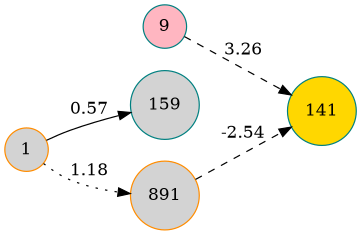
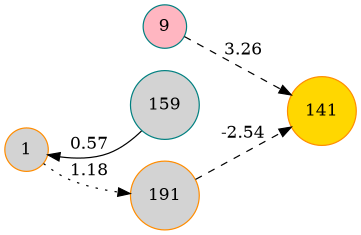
(322, 111) -> (322, 111)
(82, 126) -> (104, 155)
(165, 196) -> (165, 196)
